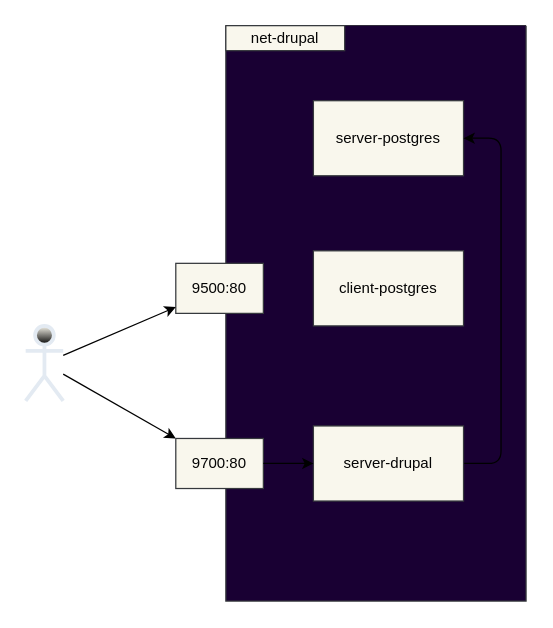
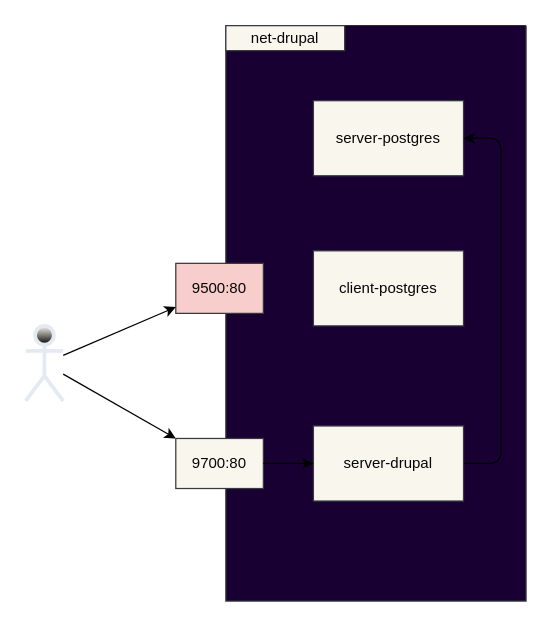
(219, 288) -> (219, 288)
